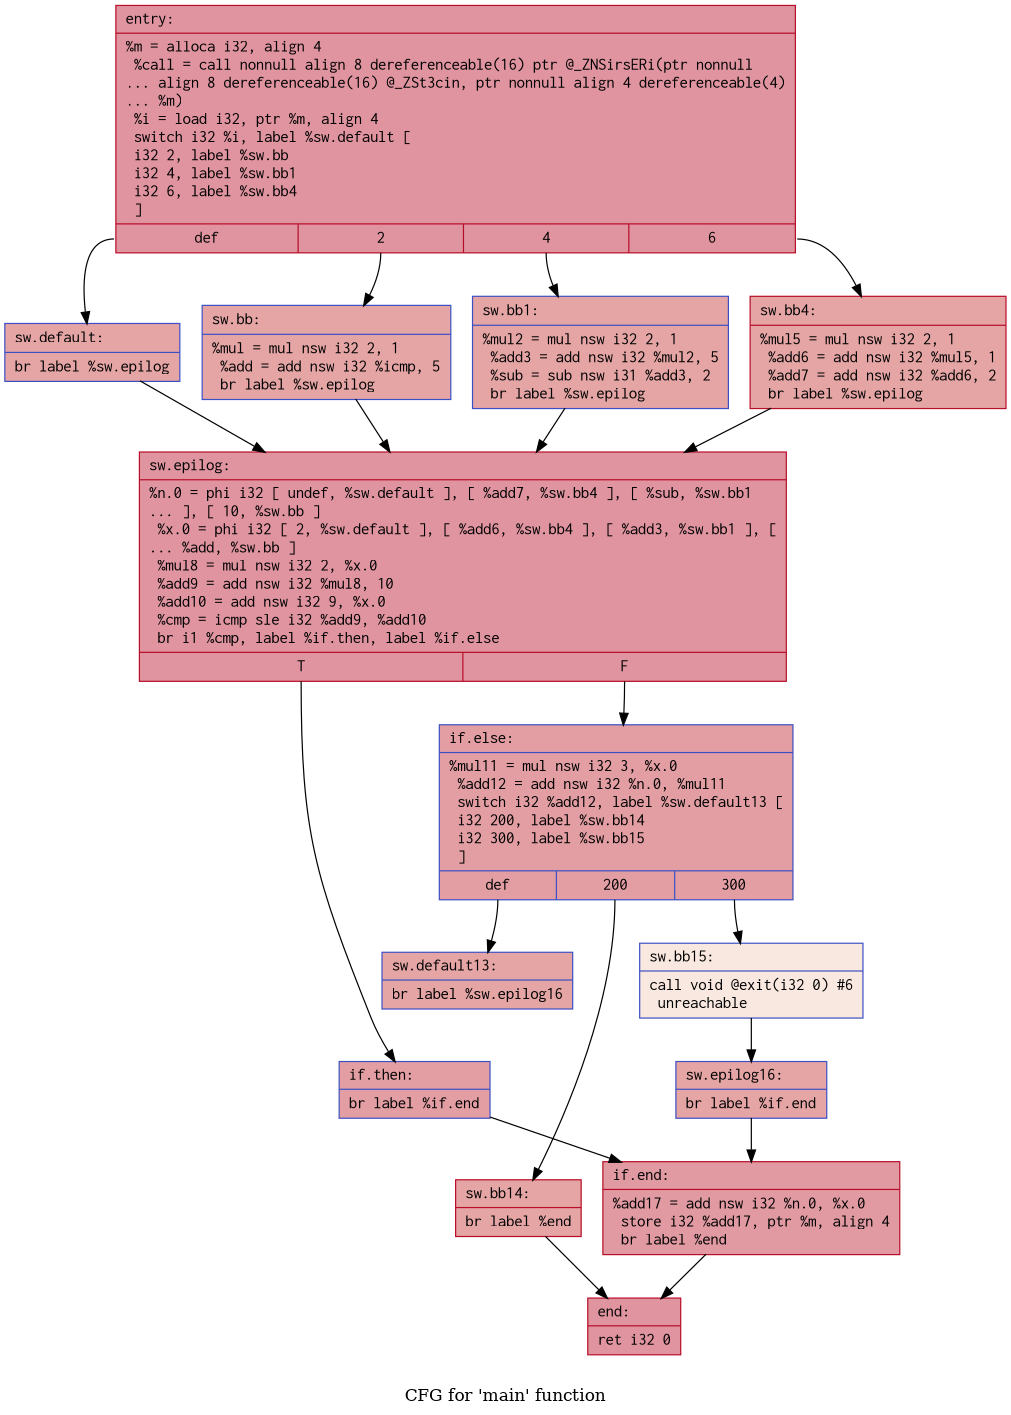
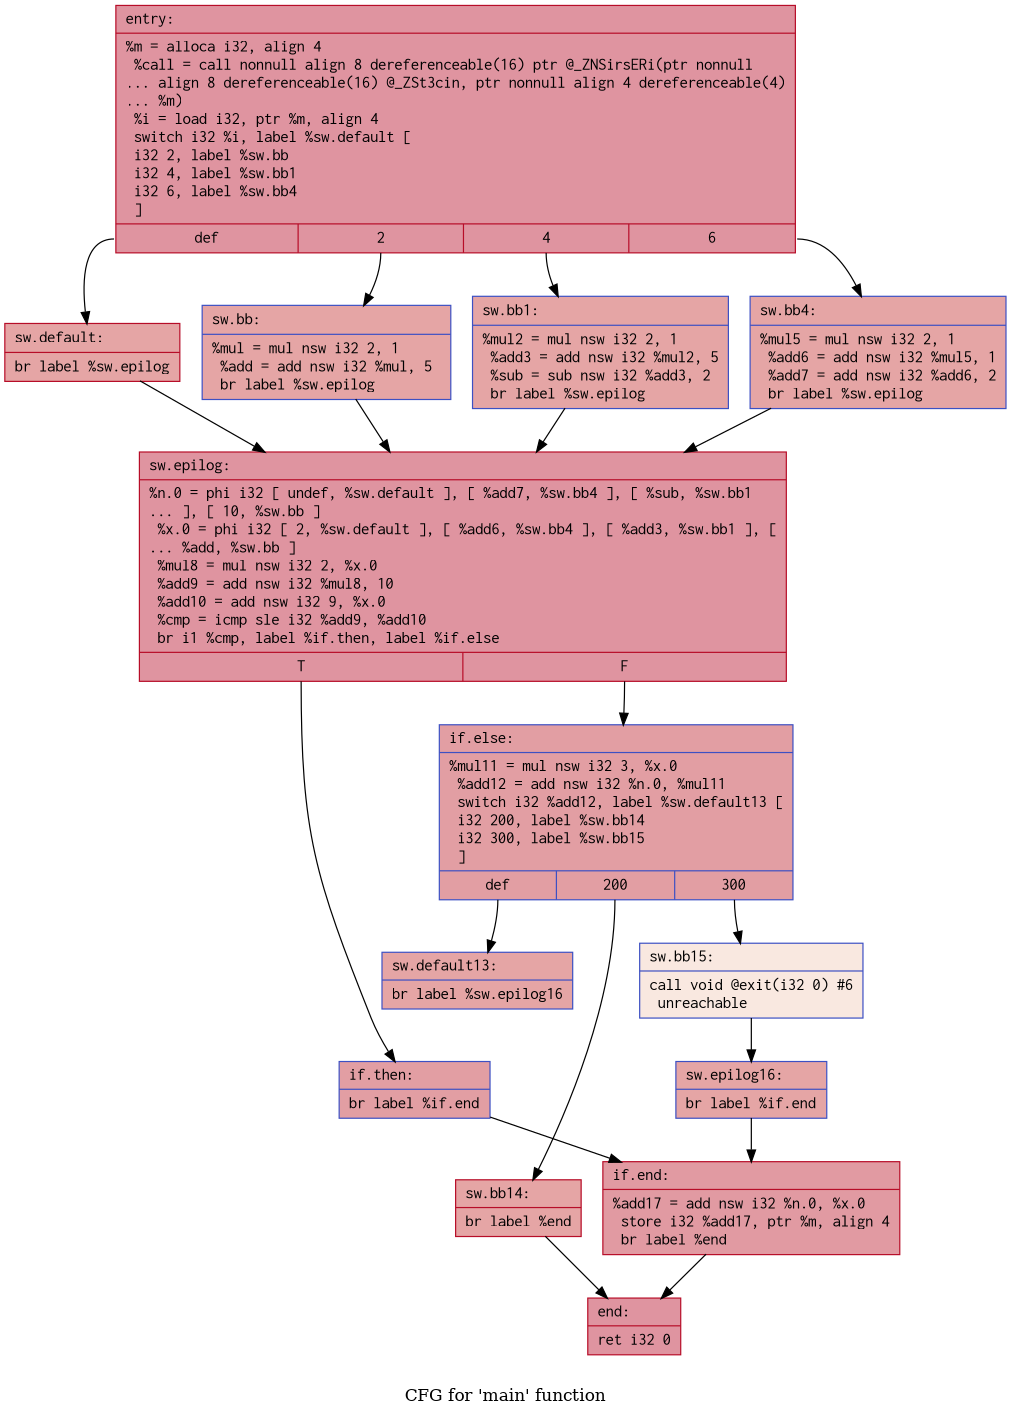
(92, 352) -> (92, 352)
(878, 352) -> (878, 352)
(326, 366) -> (322, 366)
(597, 375) -> (597, 375)
